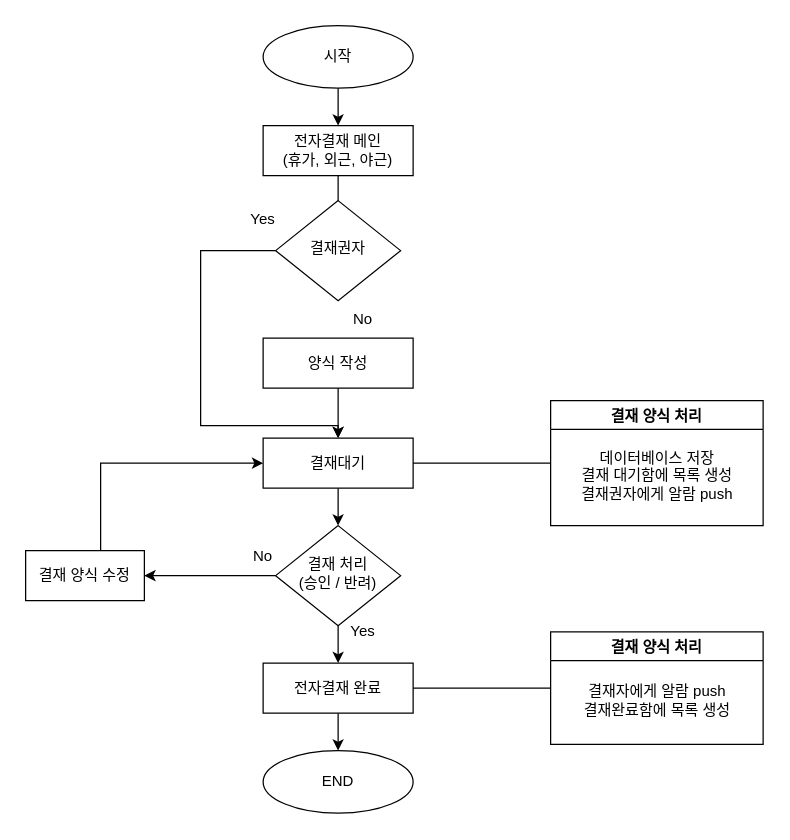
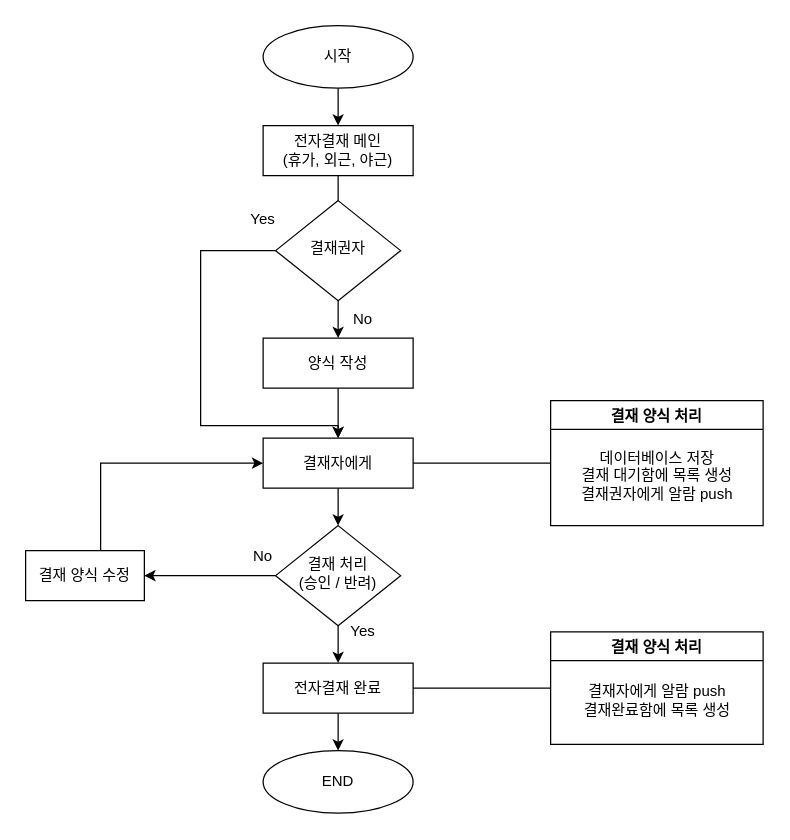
none -> (338, 315)
(338, 463) -> (338, 463)
